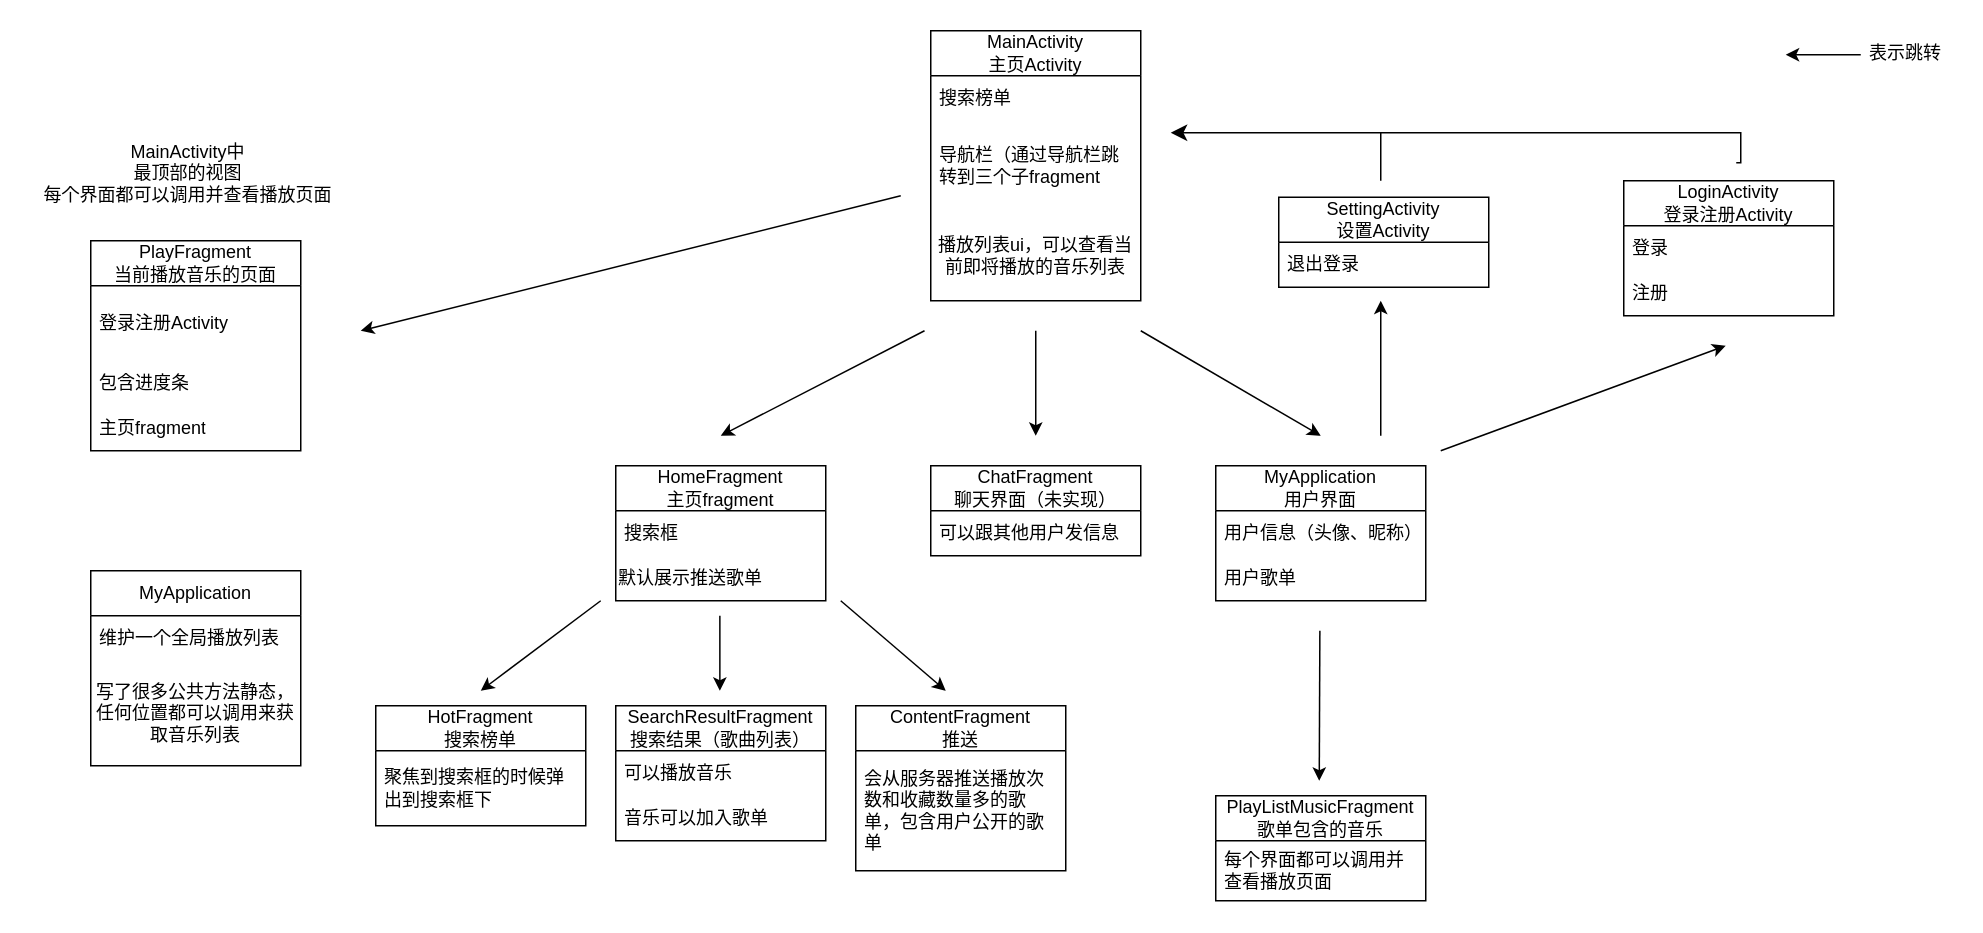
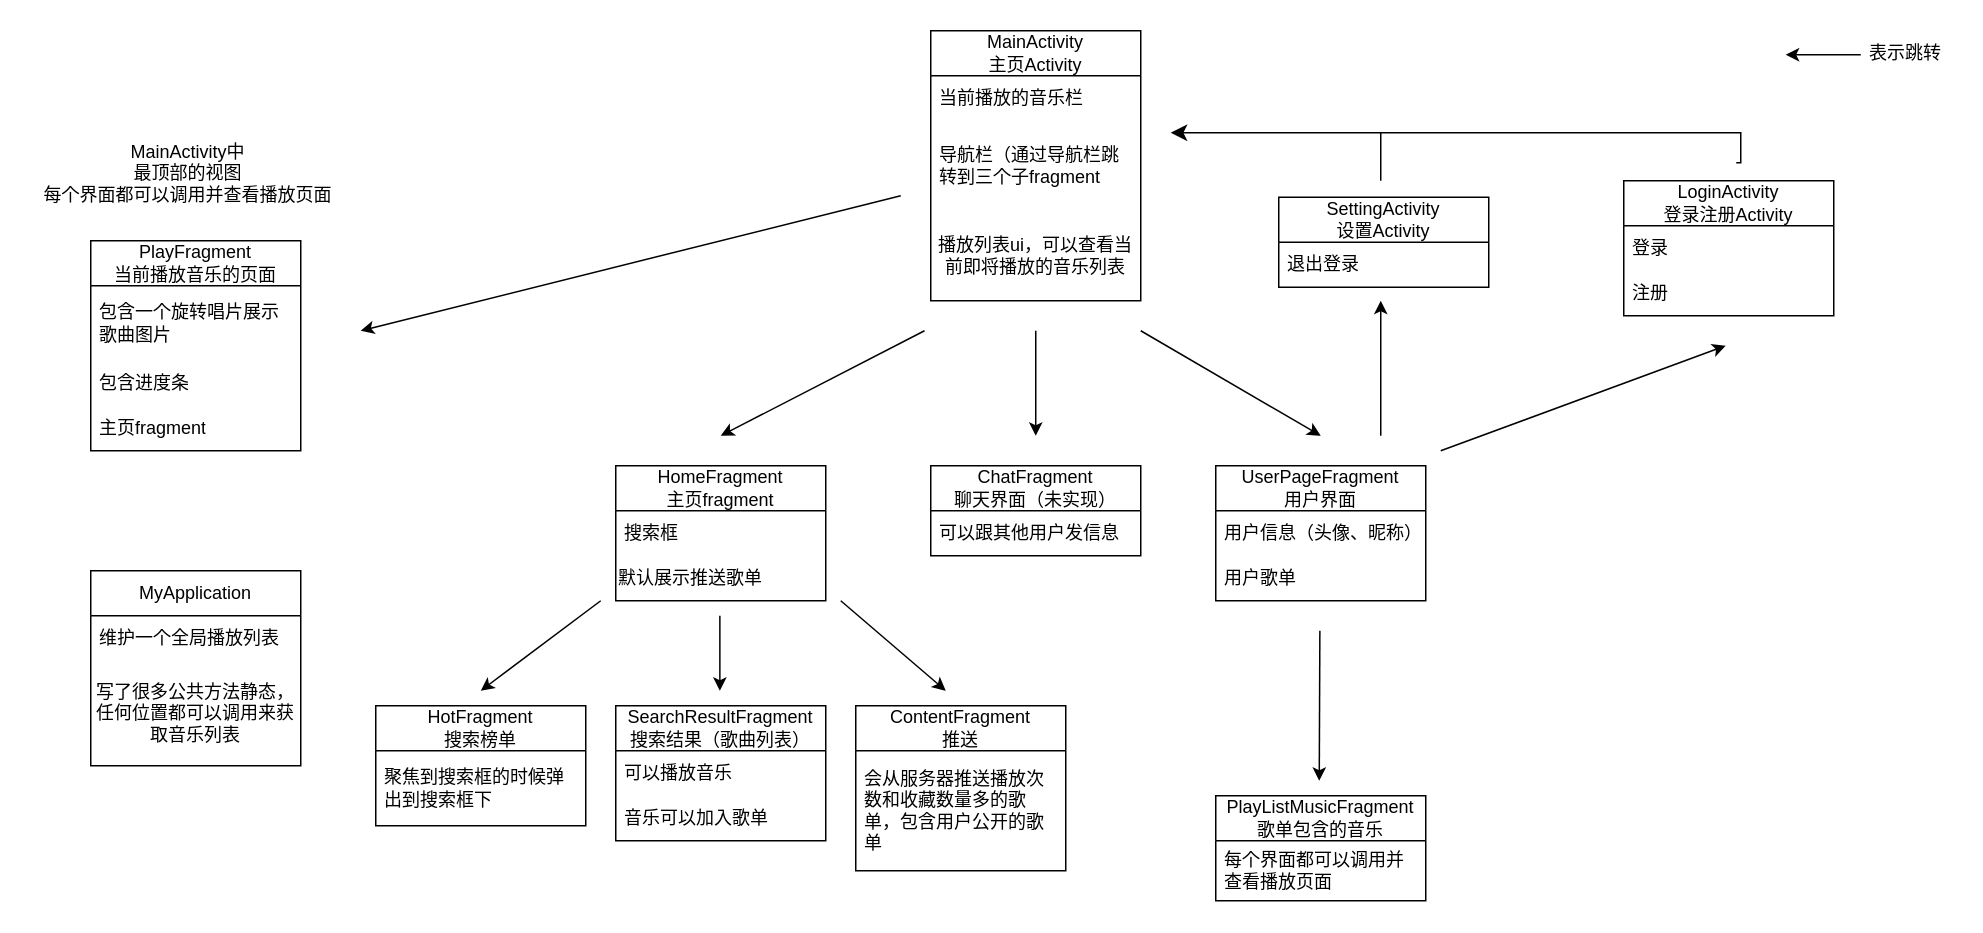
(976, 98) -> (1012, 98)
(171, 323) -> (197, 323)
(1321, 488) -> (1321, 488)
